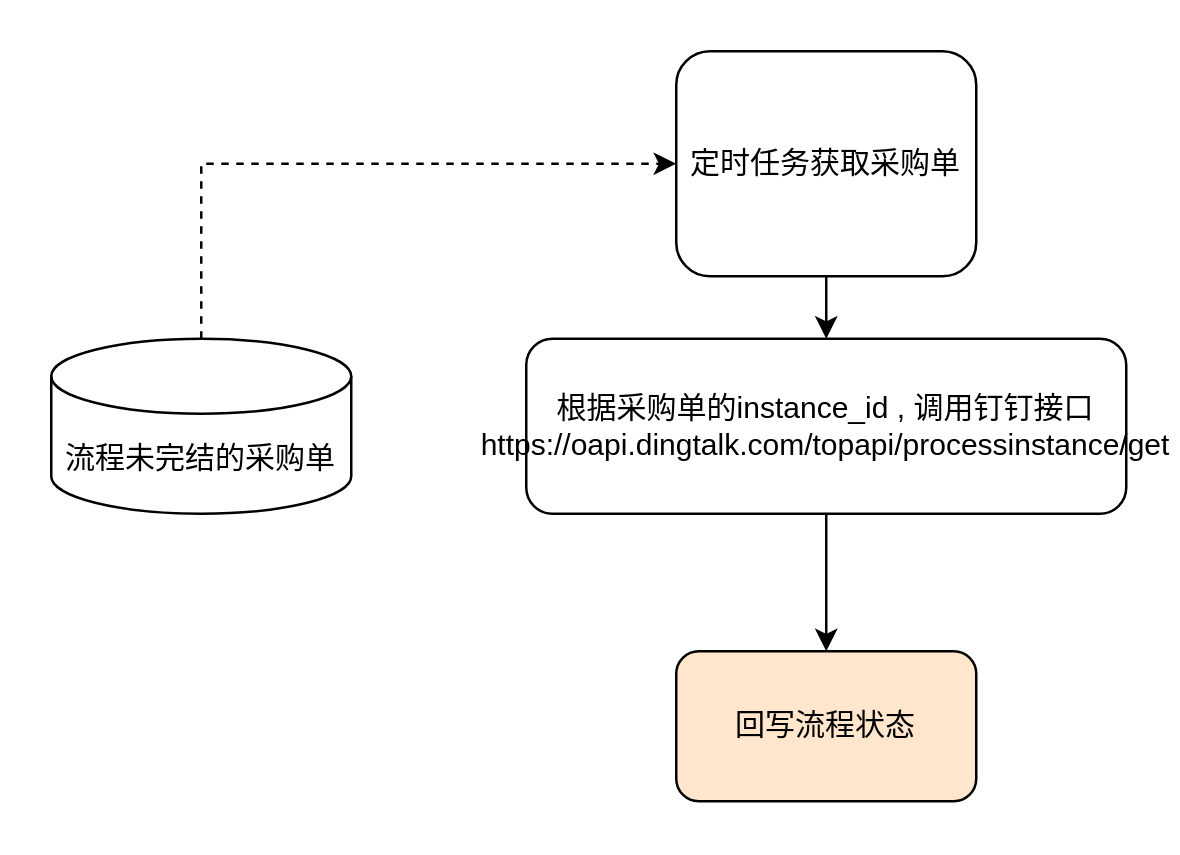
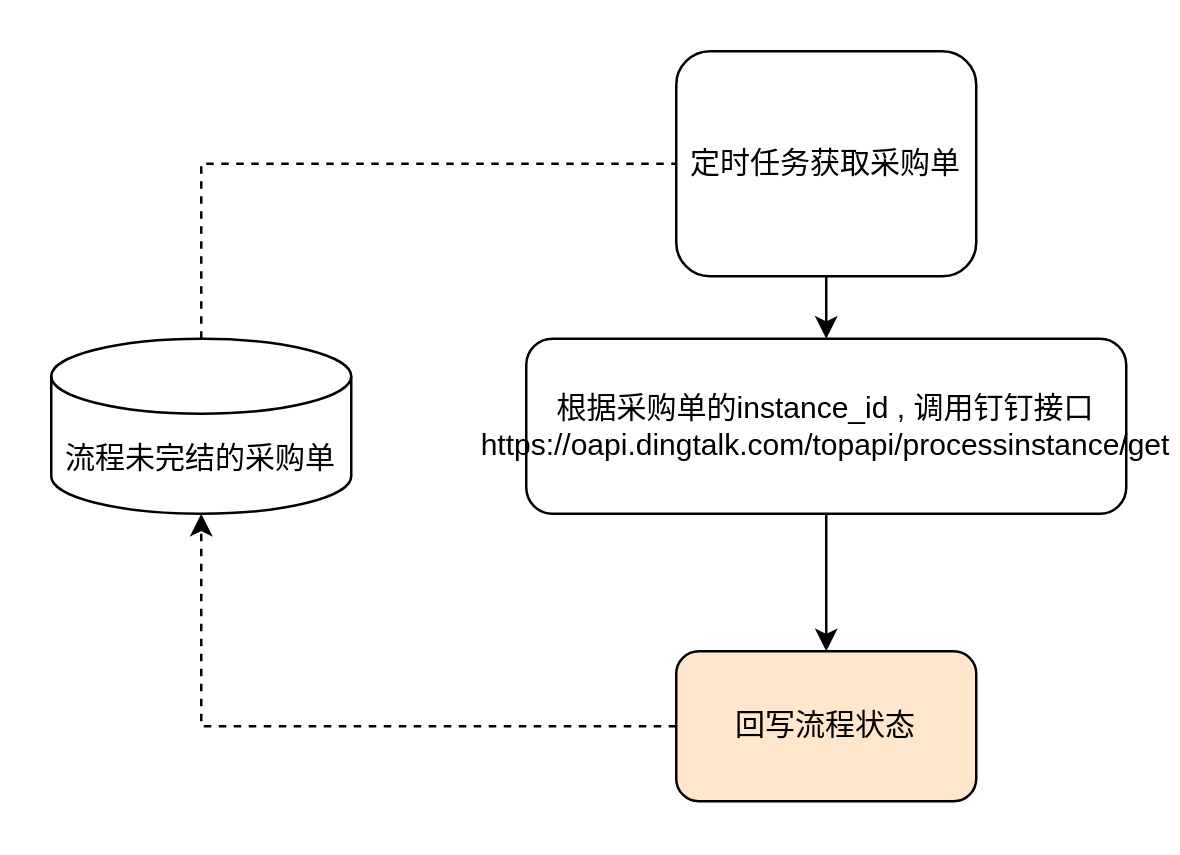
(658, 164) -> (665, 164)
none -> (341, 726)
